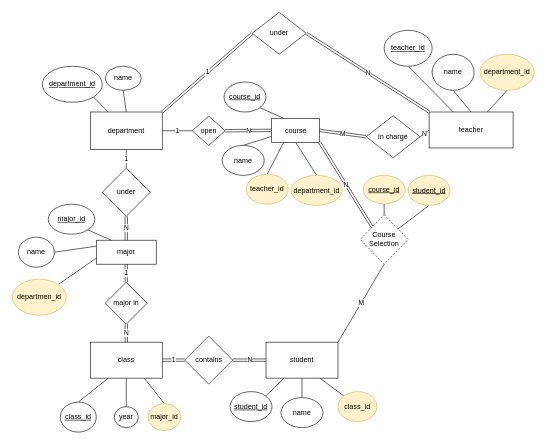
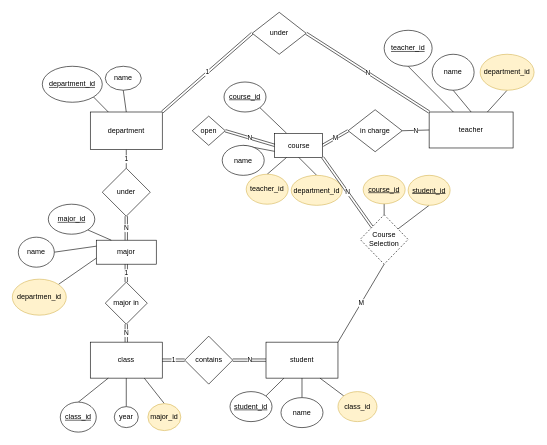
(296, 130) -> (299, 145)
(177, 131) -> none
(393, 137) -> (375, 131)
